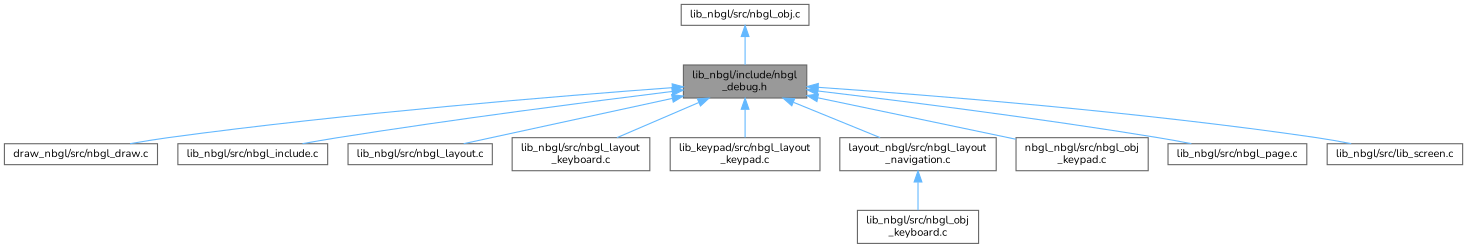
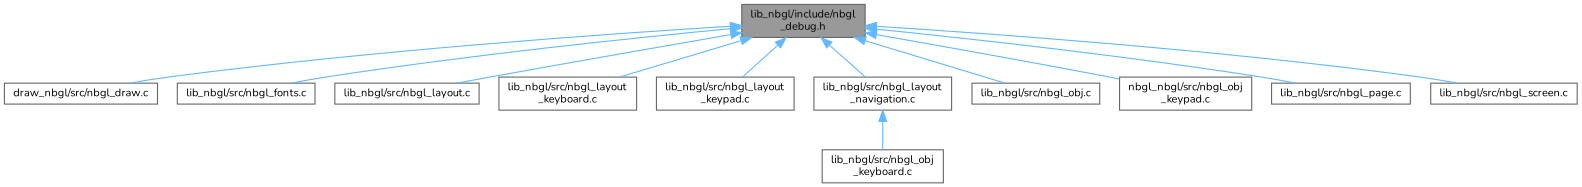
(745, 51) -> (935, 62)
(253, 154) -> (246, 94)
(745, 154) -> (725, 94)
(918, 154) -> (883, 94)
(1395, 154) -> (1504, 94)
